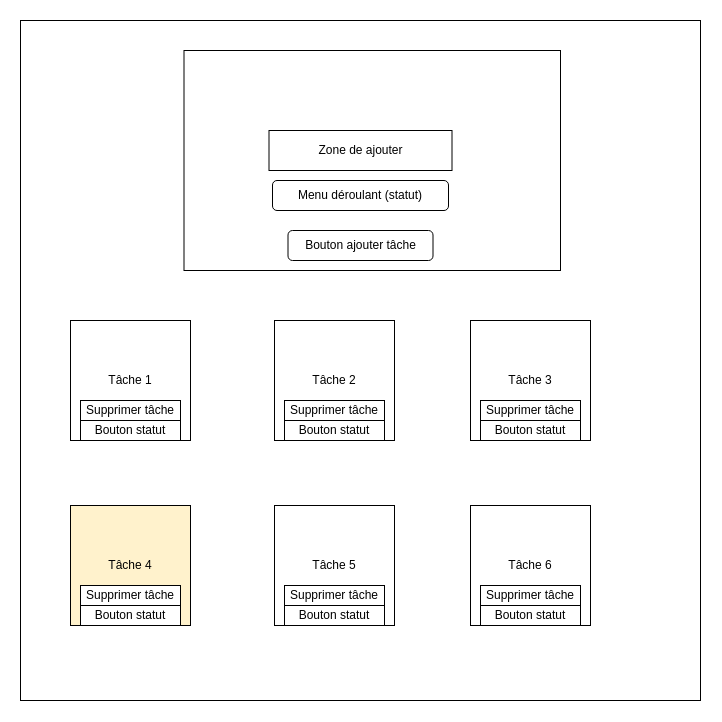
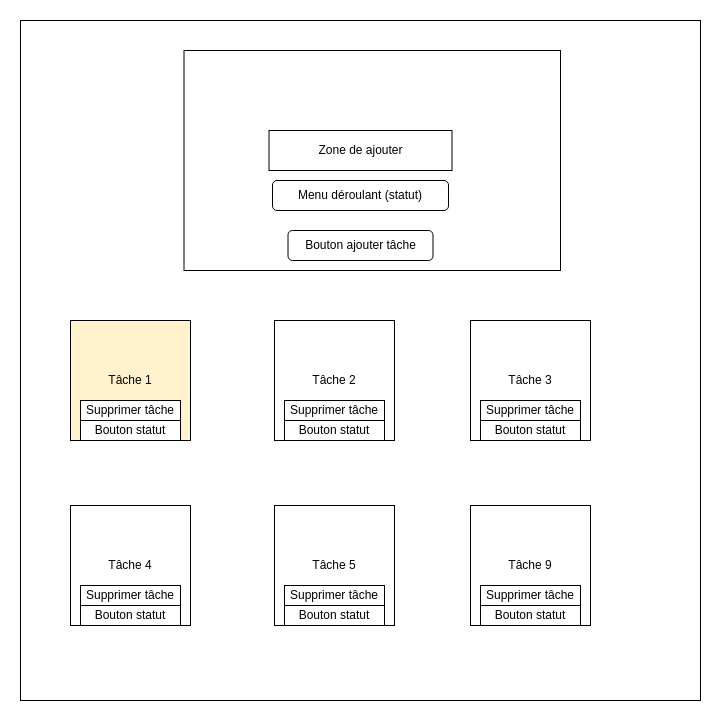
(131, 381) -> (131, 381)
(131, 566) -> (131, 566)
(531, 566) -> (531, 566)
